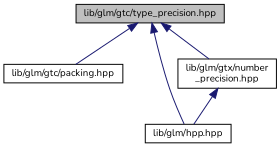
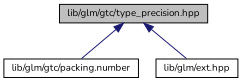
(63, 74) -> (71, 68)
(227, 74) -> none
(188, 134) -> (197, 68)
